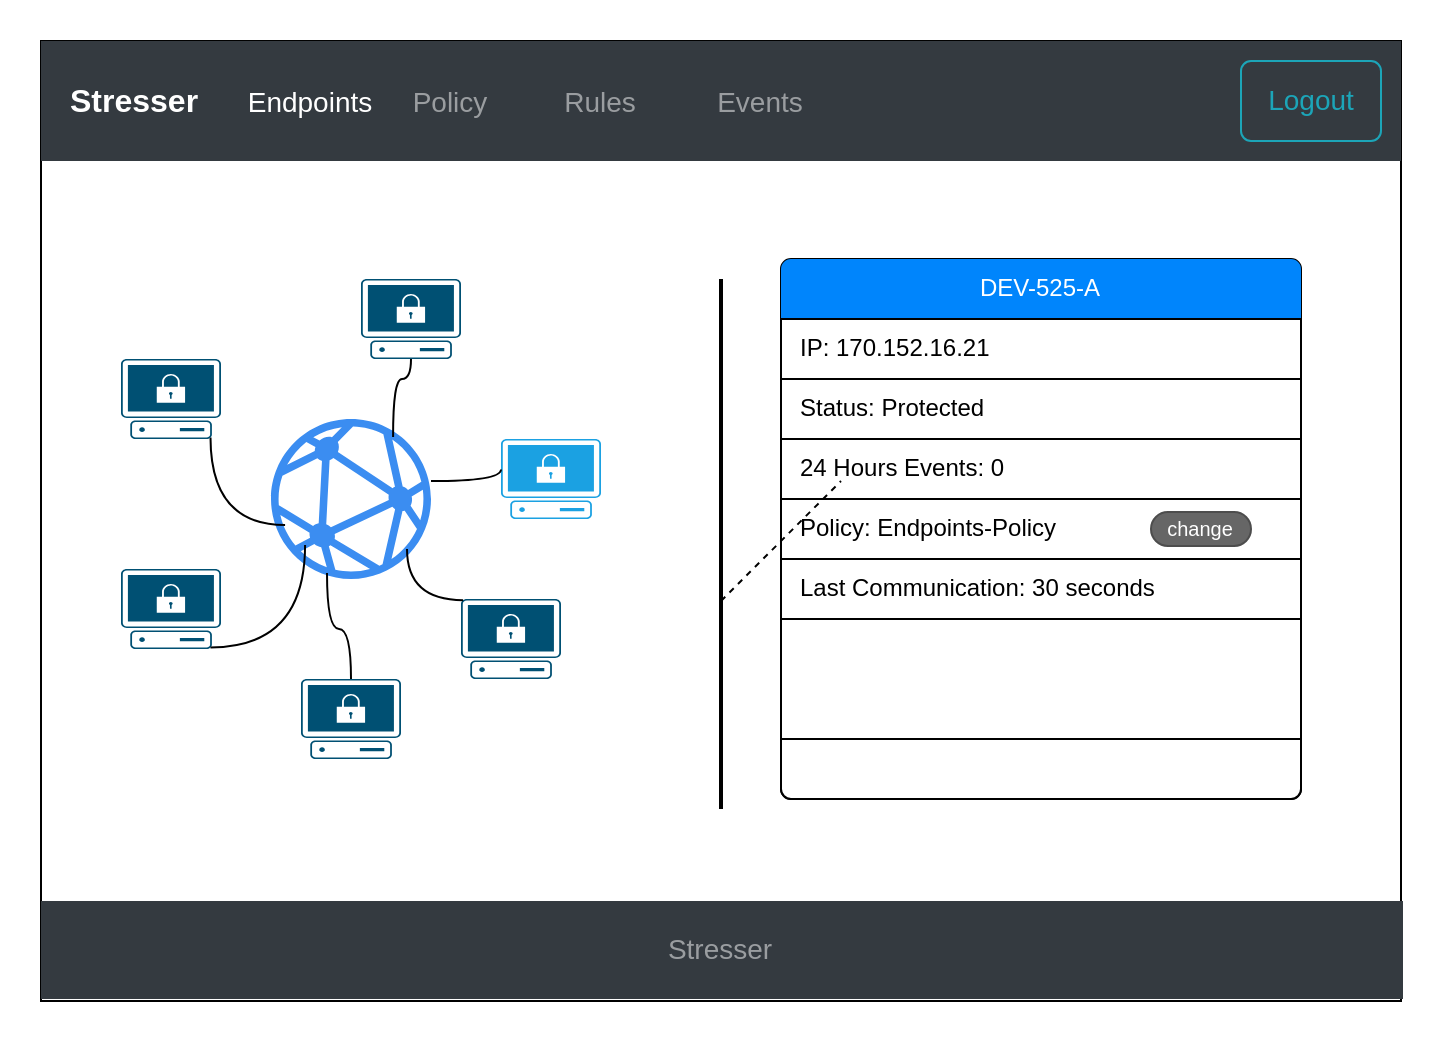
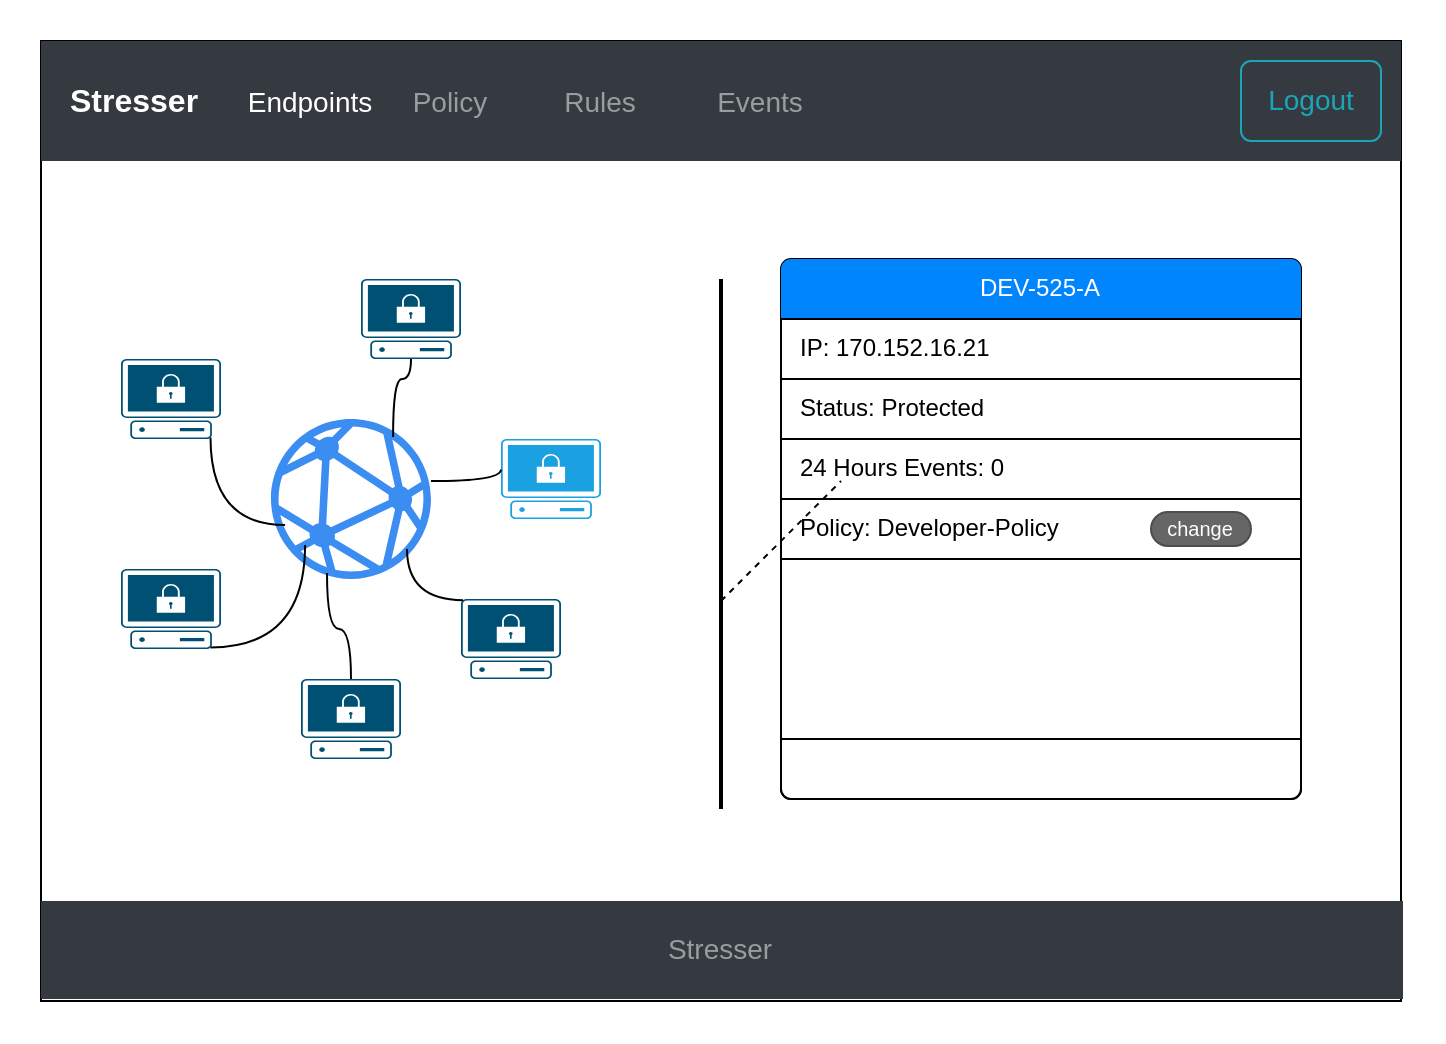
(940, 529) -> (940, 529)
(1041, 589) -> none
